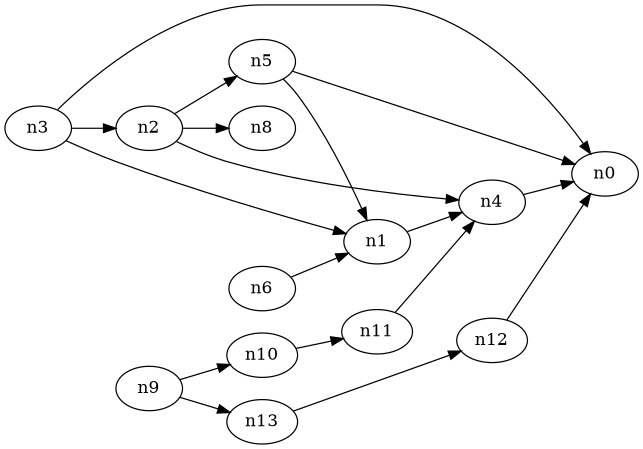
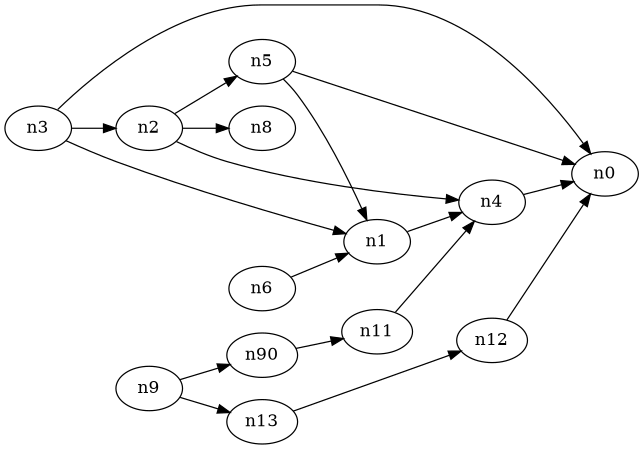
(262, 355) -> (262, 355)
